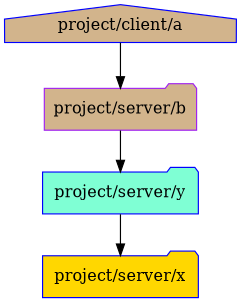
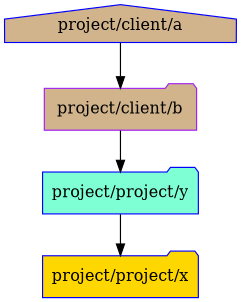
(120, 109) -> (120, 109)
(120, 193) -> (120, 193)
(120, 277) -> (120, 277)
